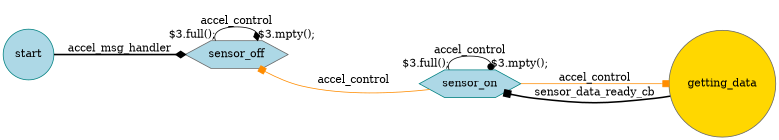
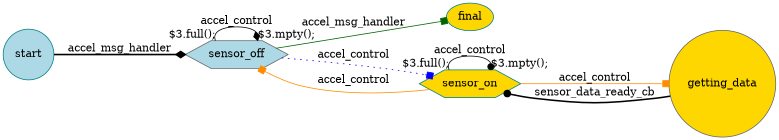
none -> (470, 17)
none -> (354, 65)
(470, 84) -> (470, 84)
(590, 103) -> (590, 103)
